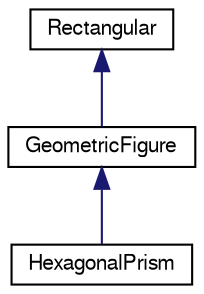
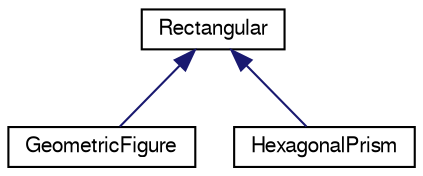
(102, 217) -> (277, 96)
